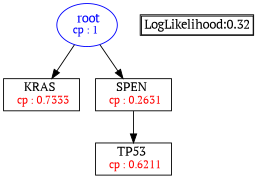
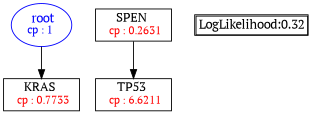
(109, 58) -> none
(43, 101) -> (43, 101)
(135, 165) -> (135, 101)
